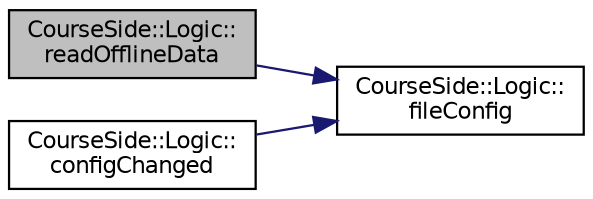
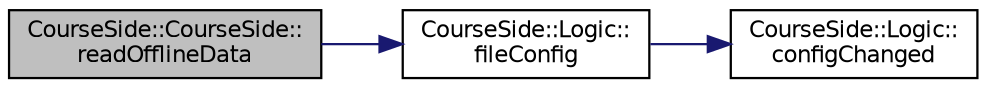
(132, 44) -> (165, 44)
(286, 130) -> (679, 44)
